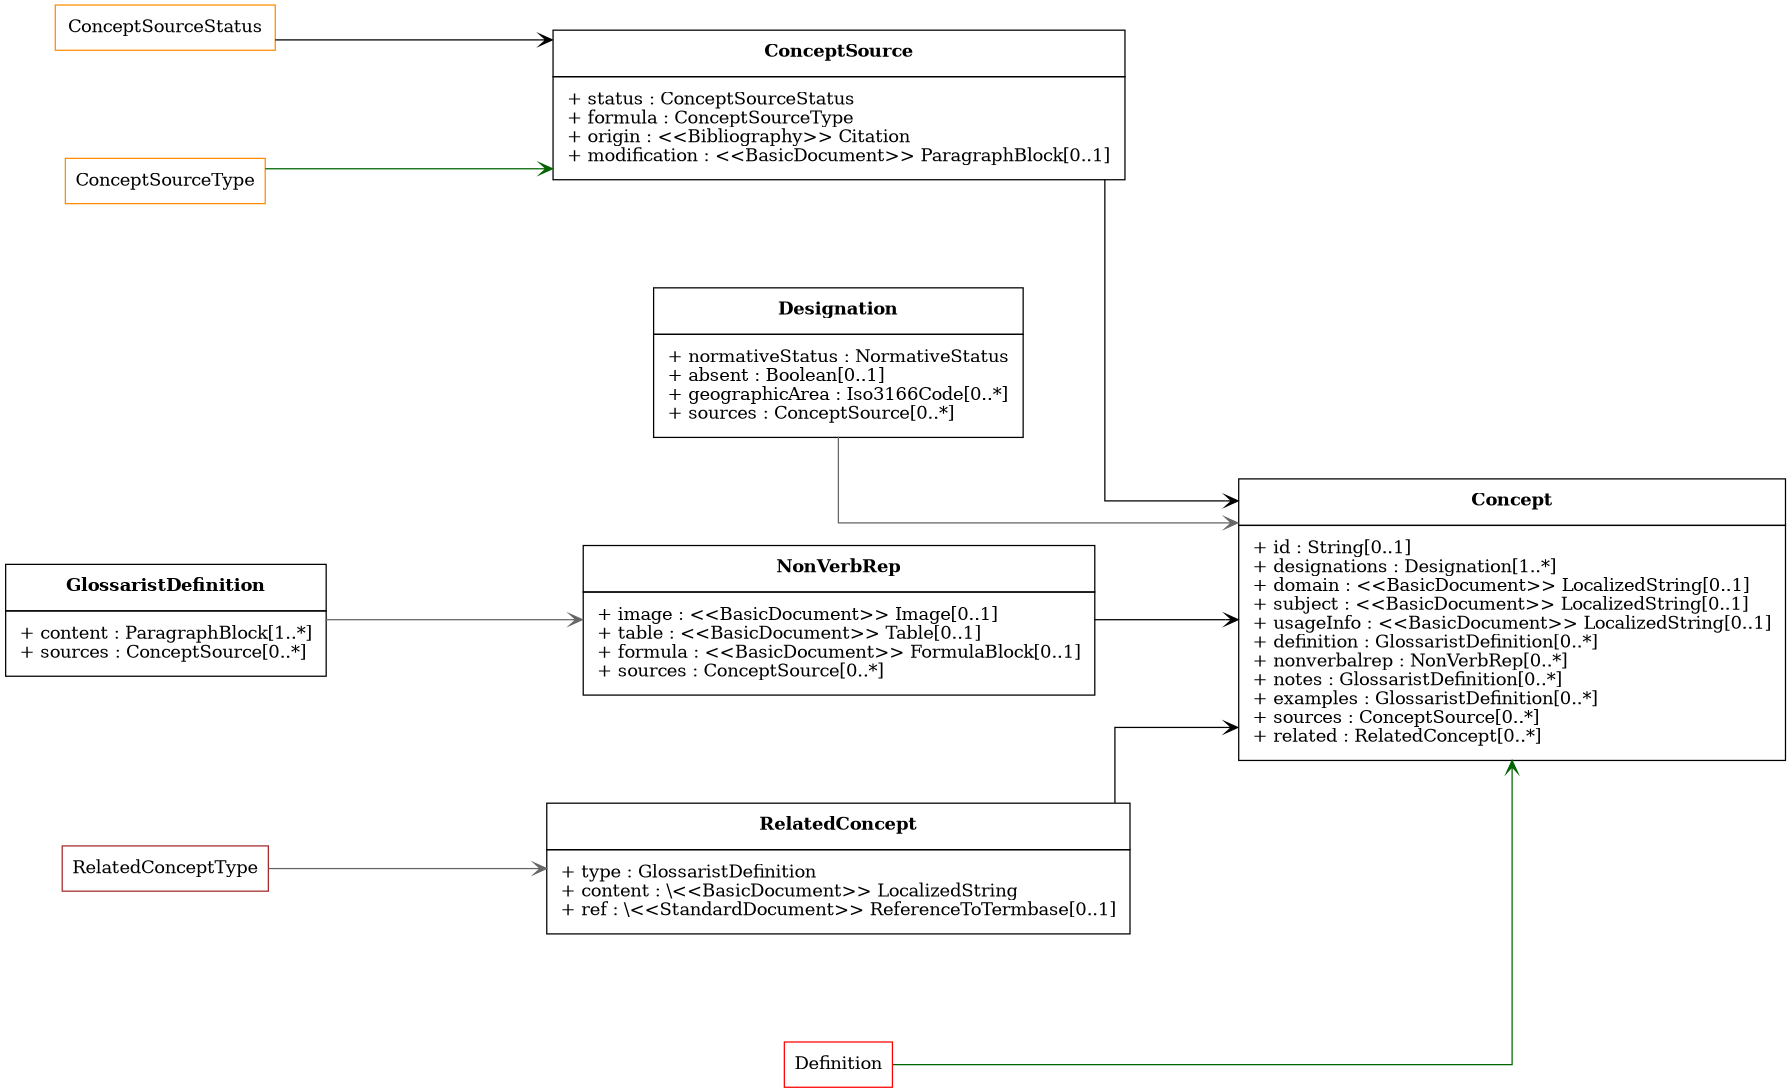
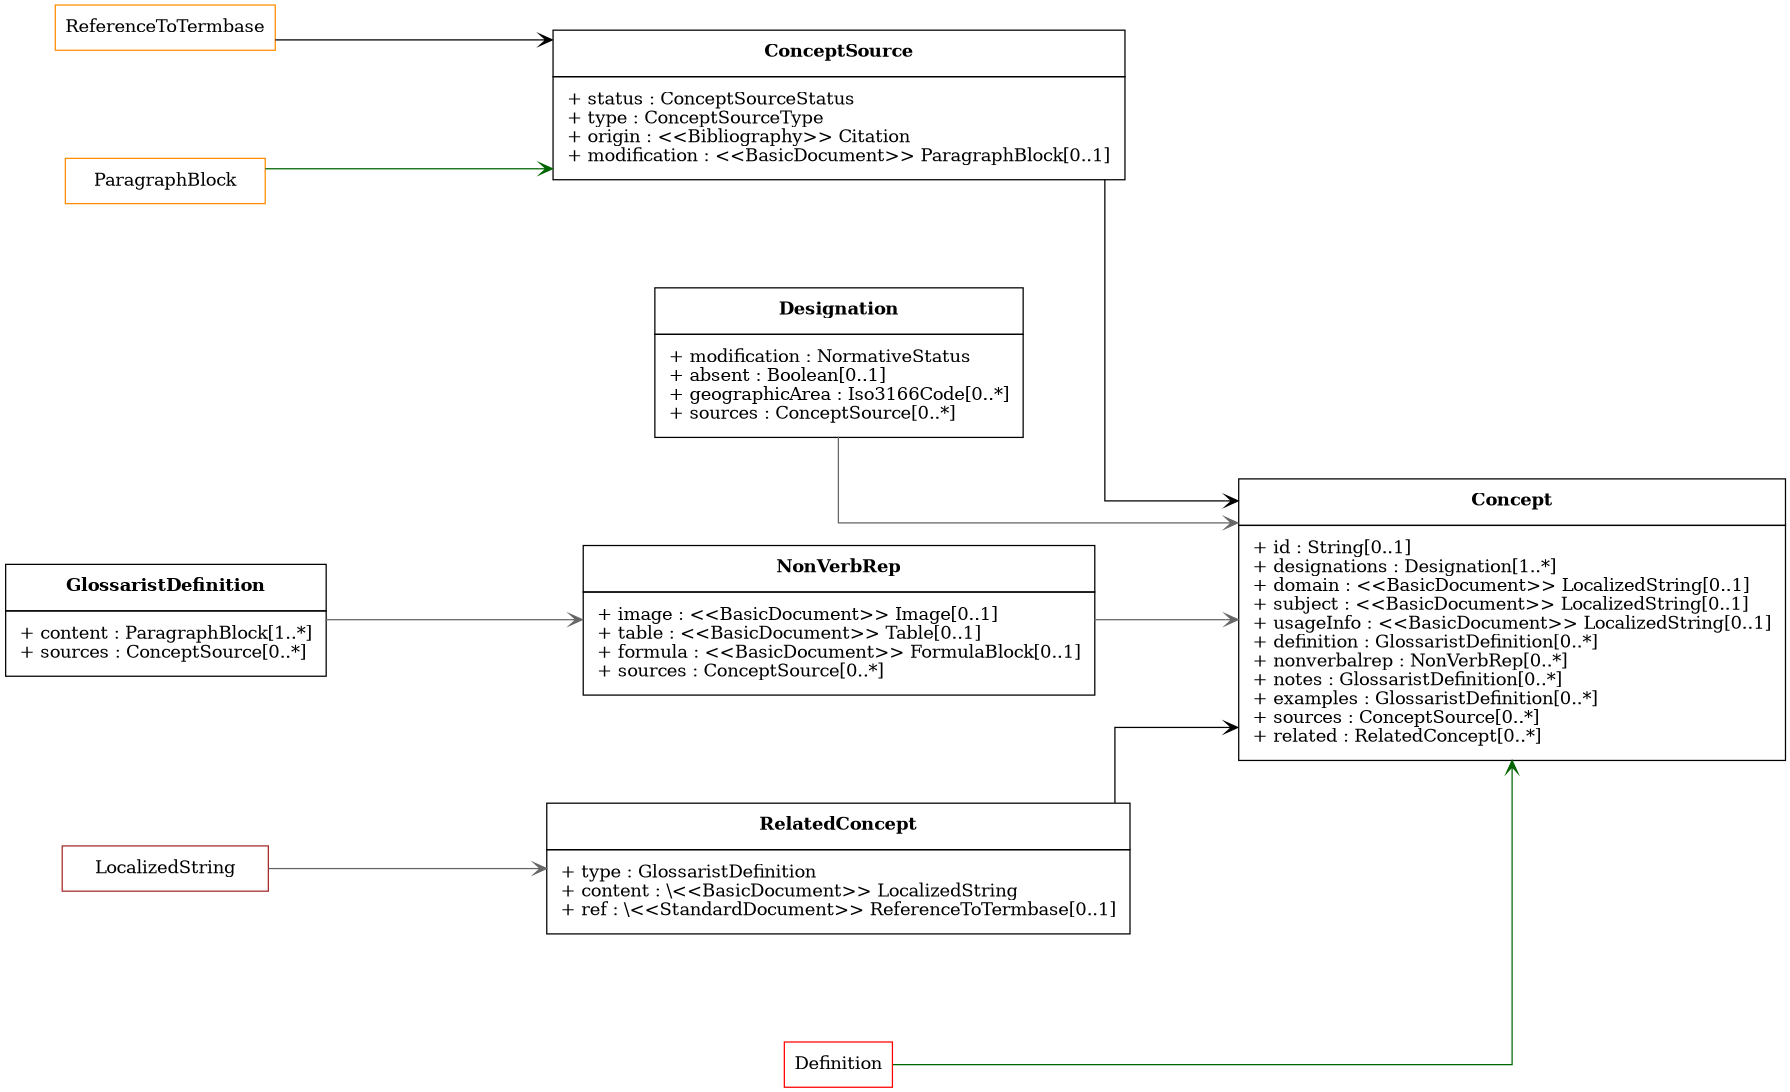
(165, 28) -> (165, 28)
(711, 118) -> (696, 118)
(165, 181) -> (165, 181)
(838, 357) -> (820, 357)
(1160, 620) -> (1160, 620)
(165, 869) -> (165, 869)
